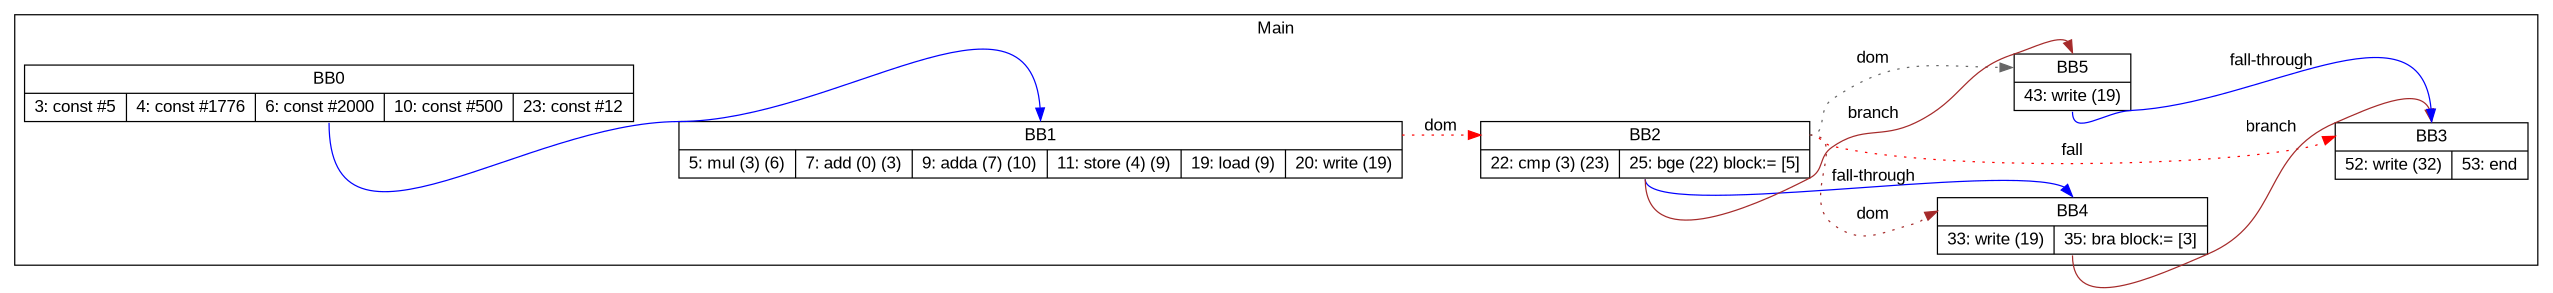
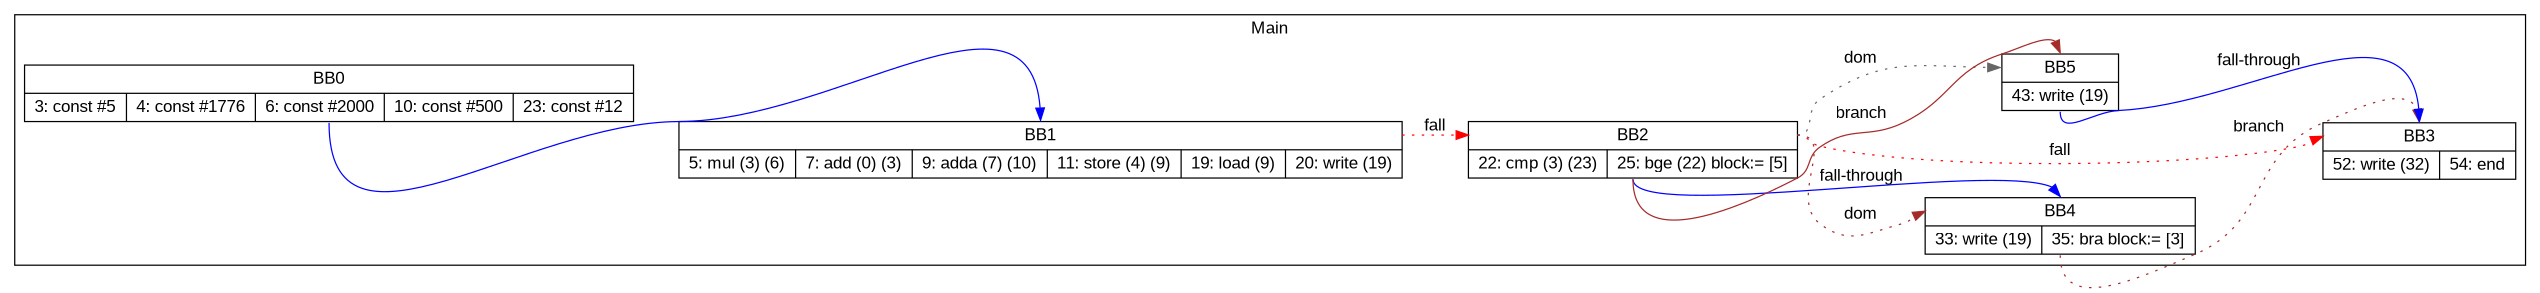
(1441, 126) -> (1435, 126)
(2490, 165) -> (2478, 165)
(2256, 214) -> (2244, 214)
